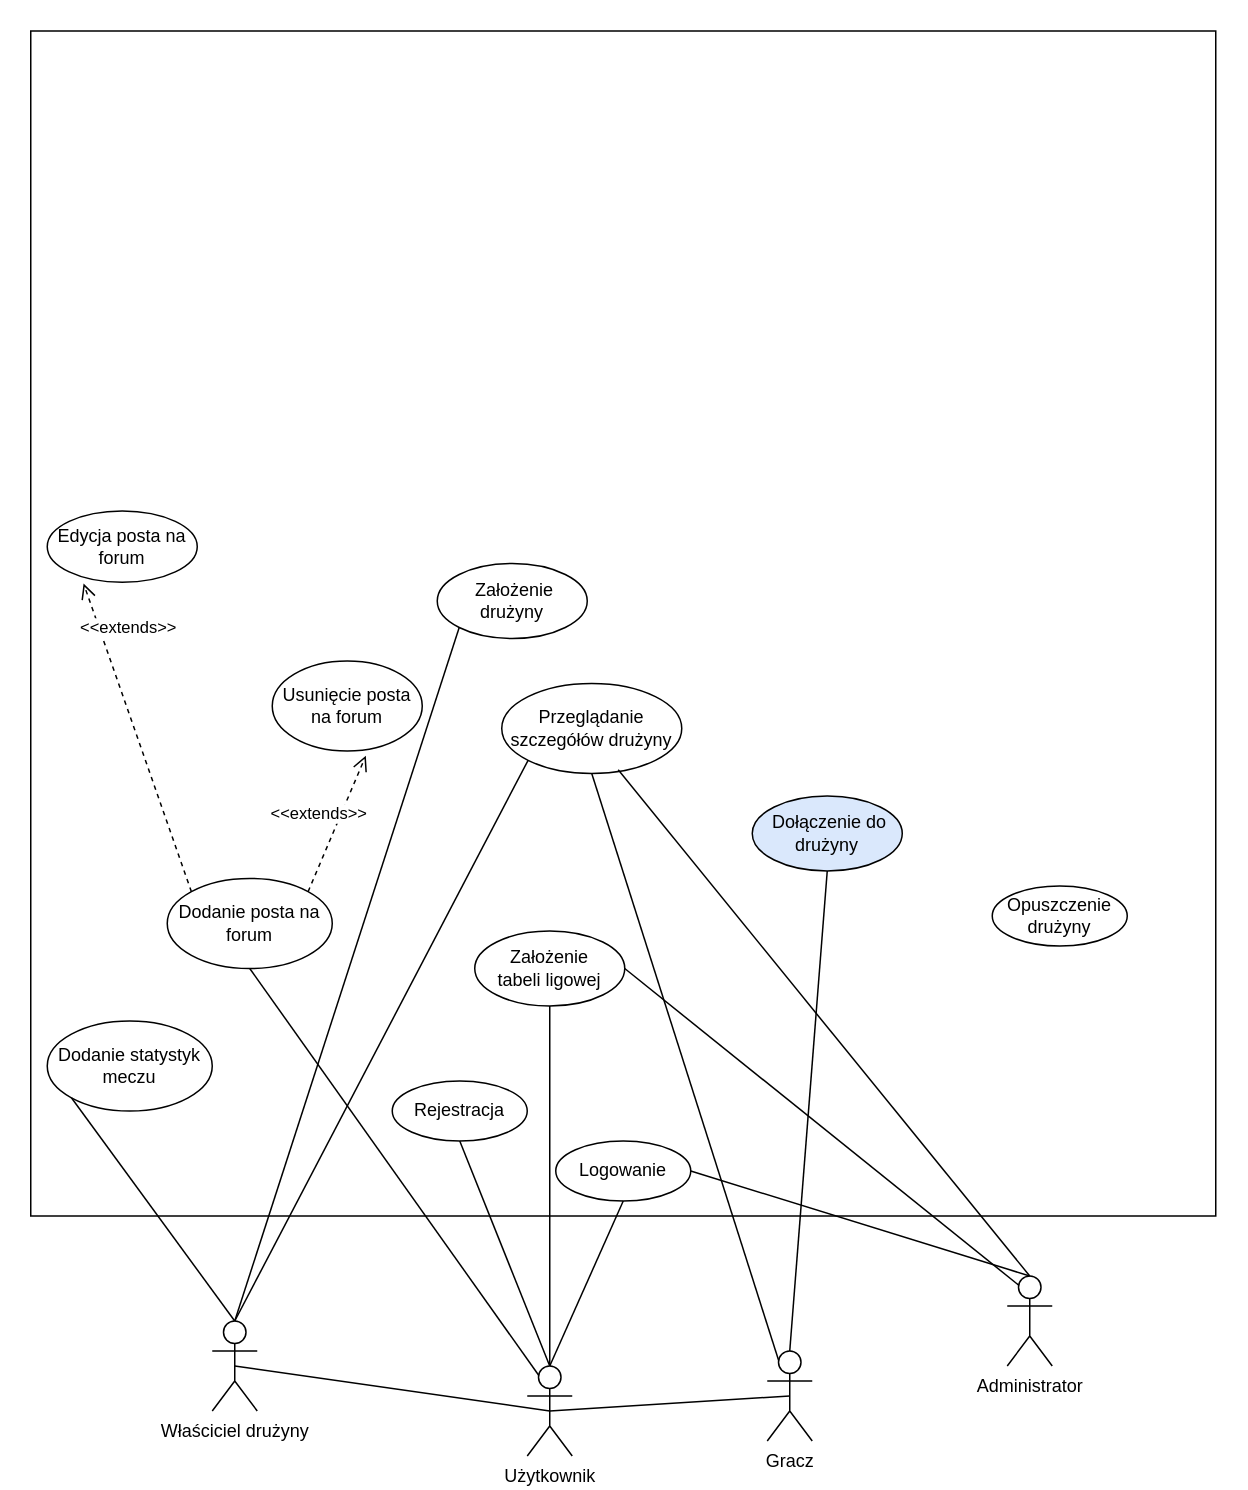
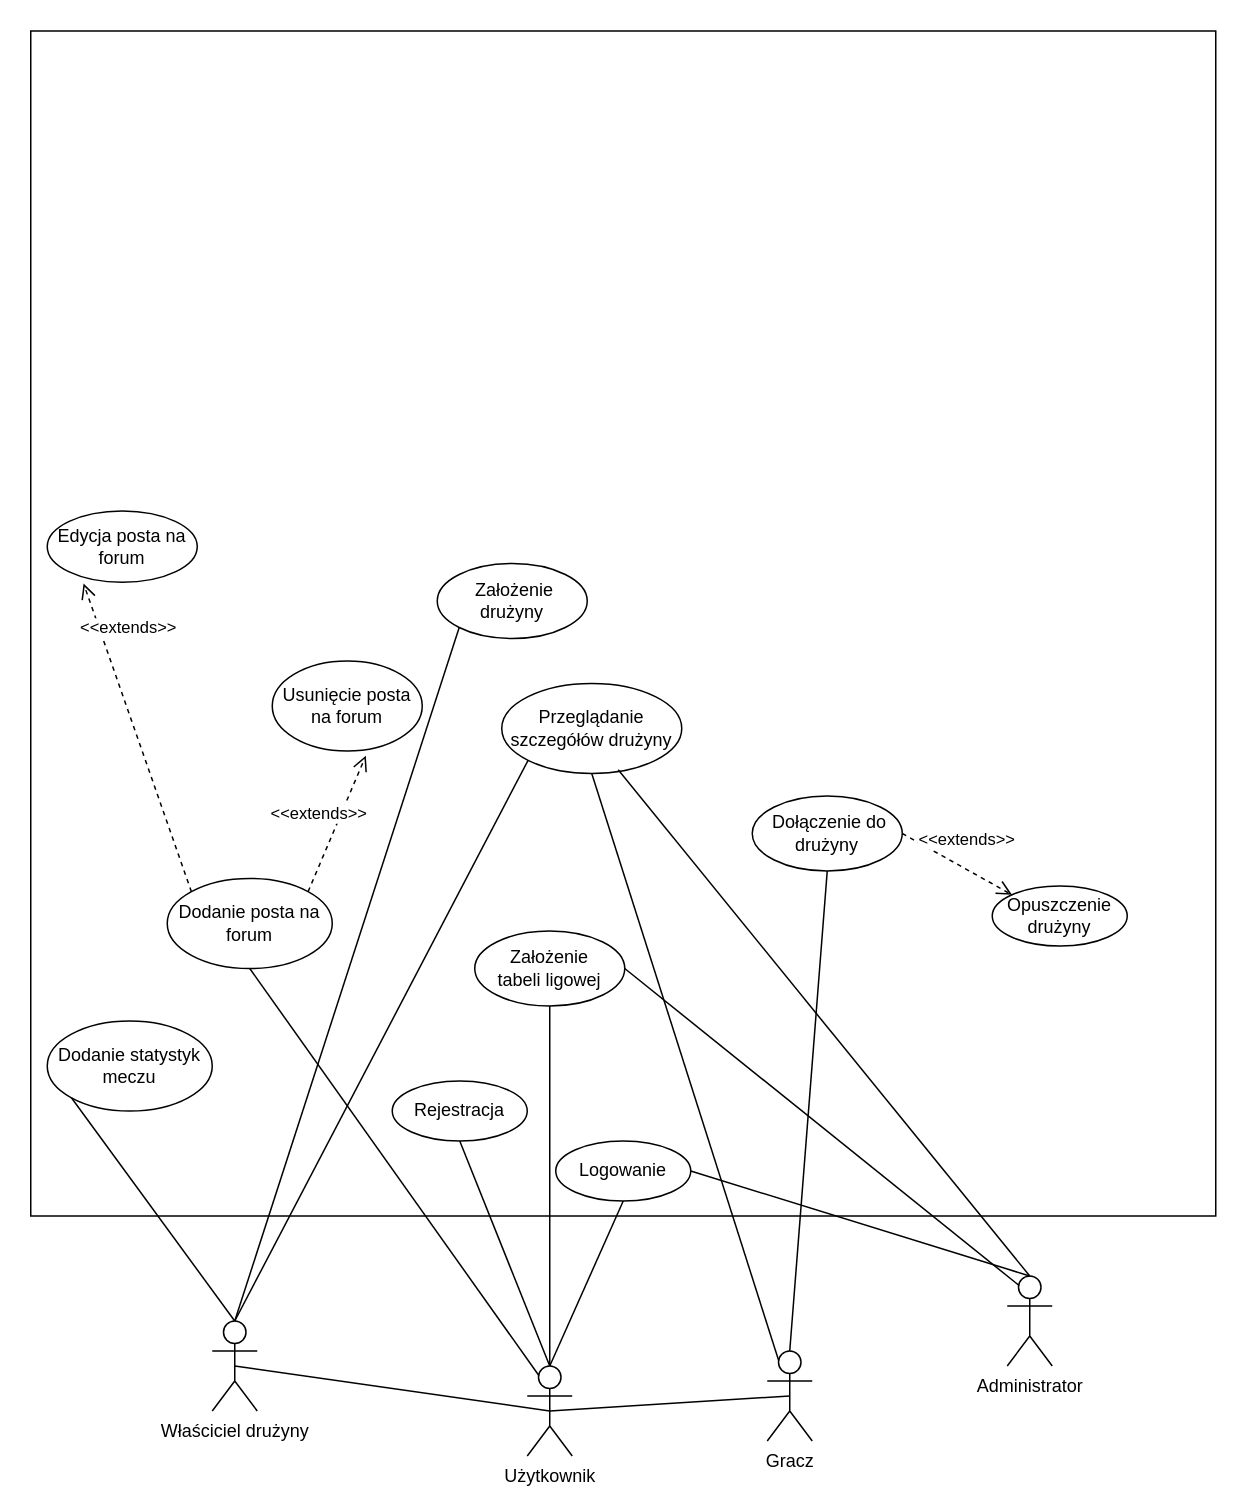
(827, 833) -> (827, 833)
none -> (971, 871)
